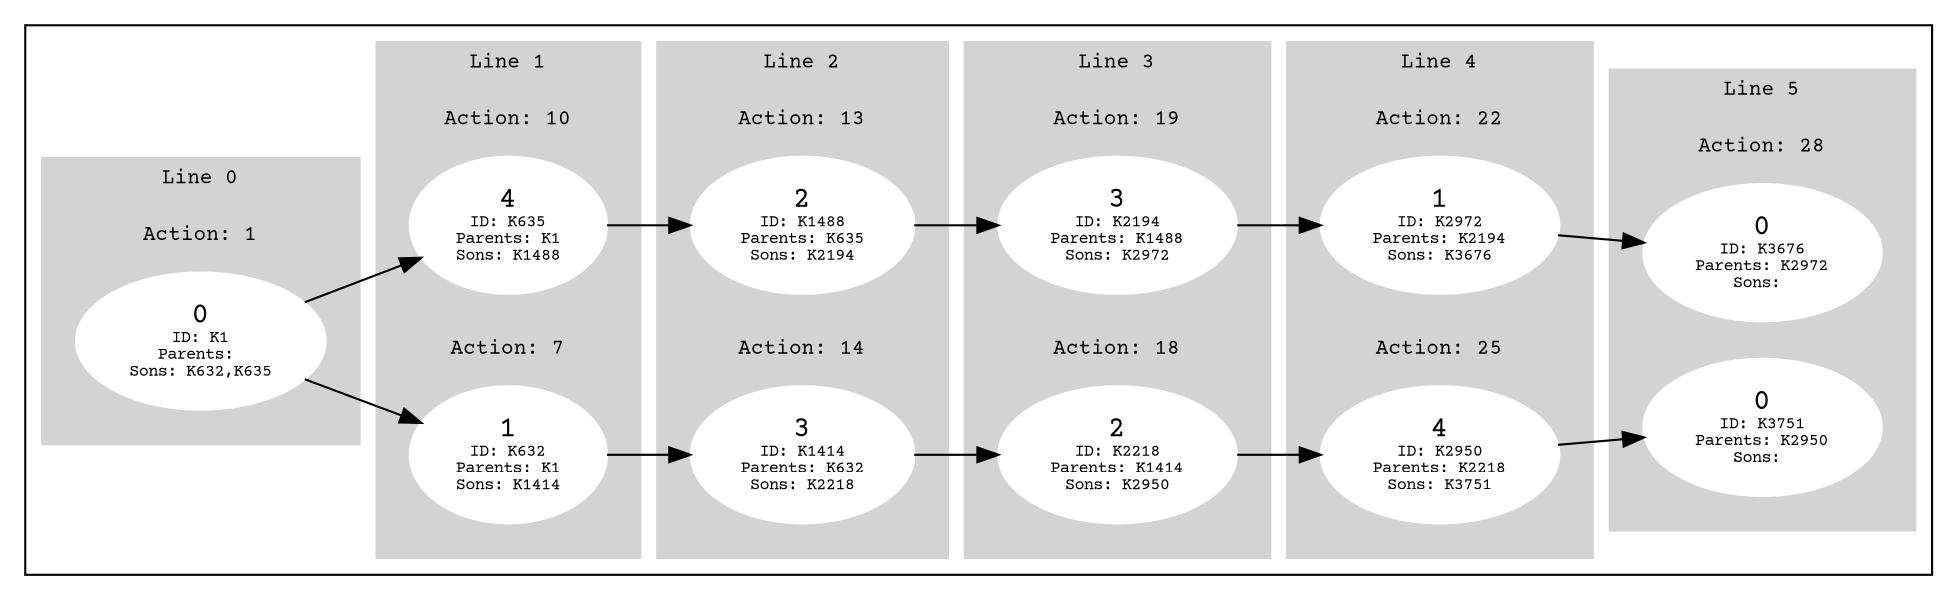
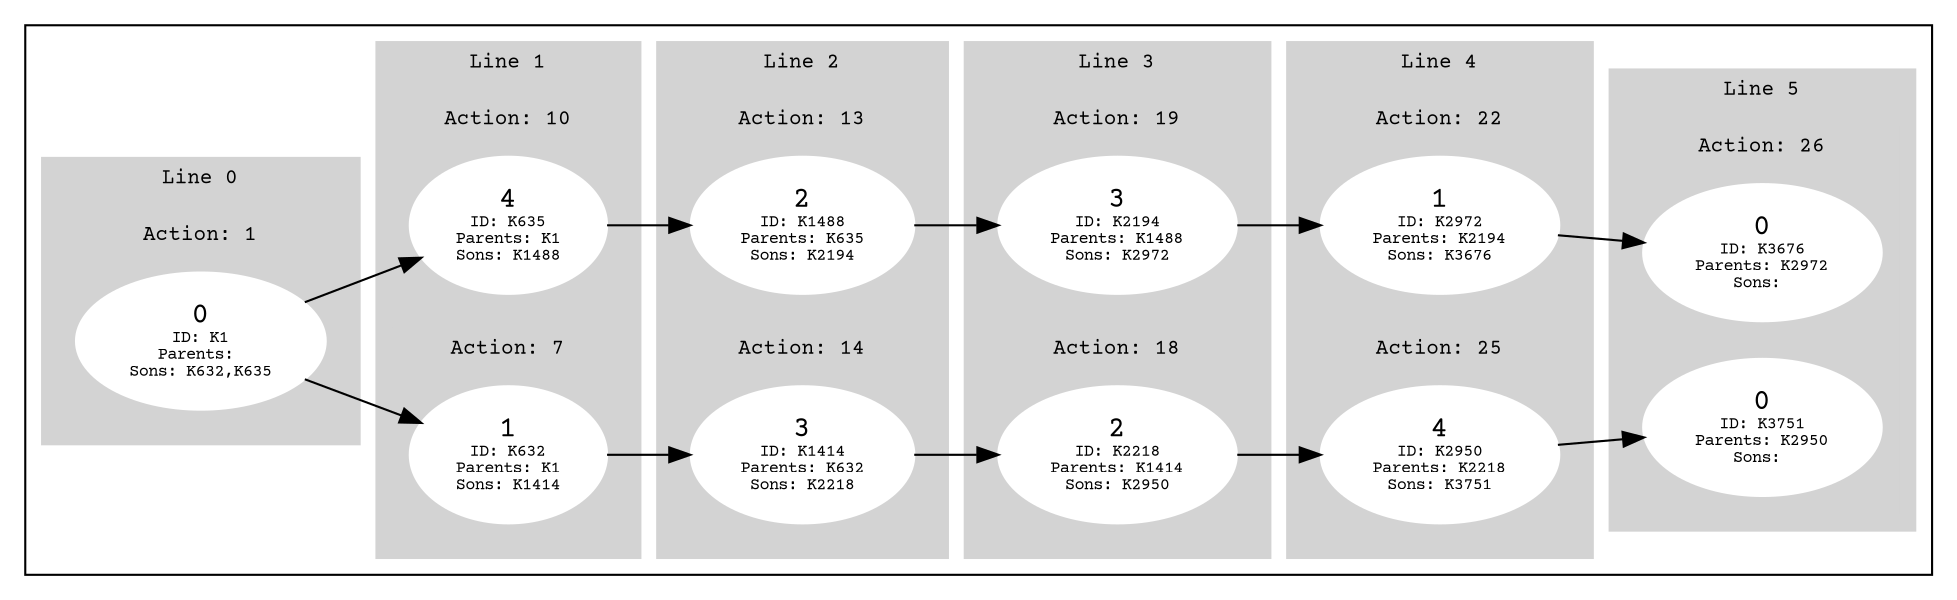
(1762, 146) -> (1762, 146)
